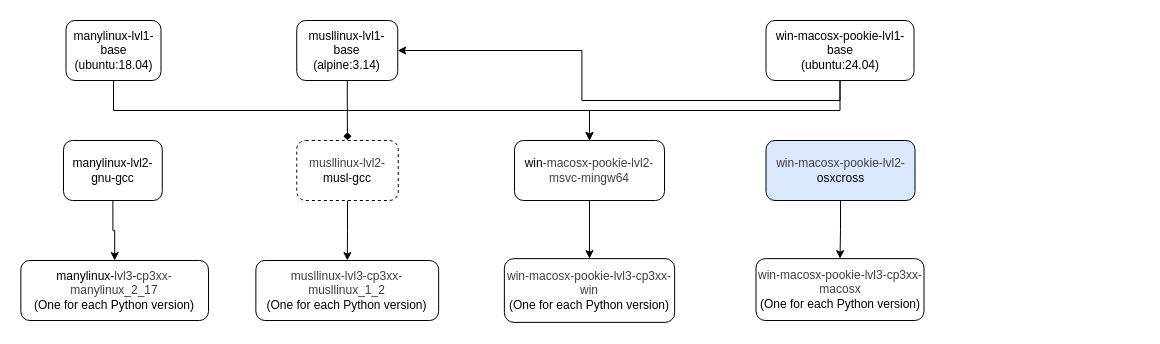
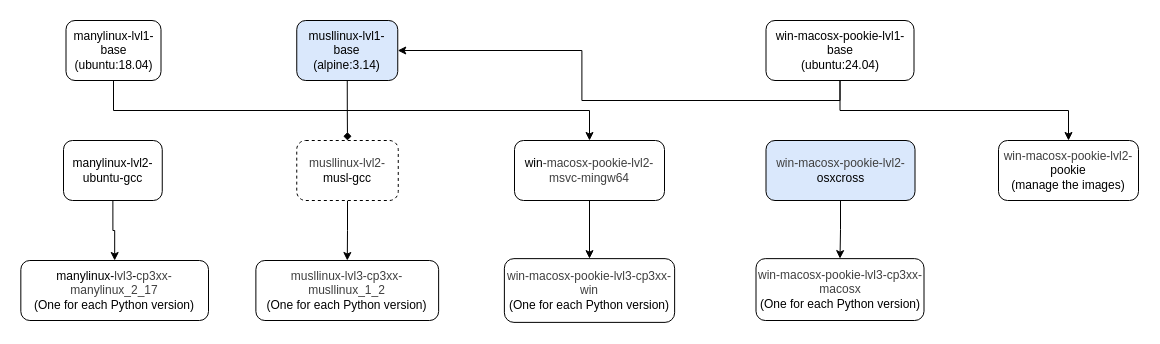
(347, 51) -> (347, 51)
(715, 111) -> none
none -> (966, 111)
(113, 171) -> (113, 171)
none -> (1069, 171)
